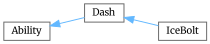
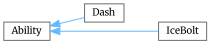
(146, 23) -> (109, 31)
